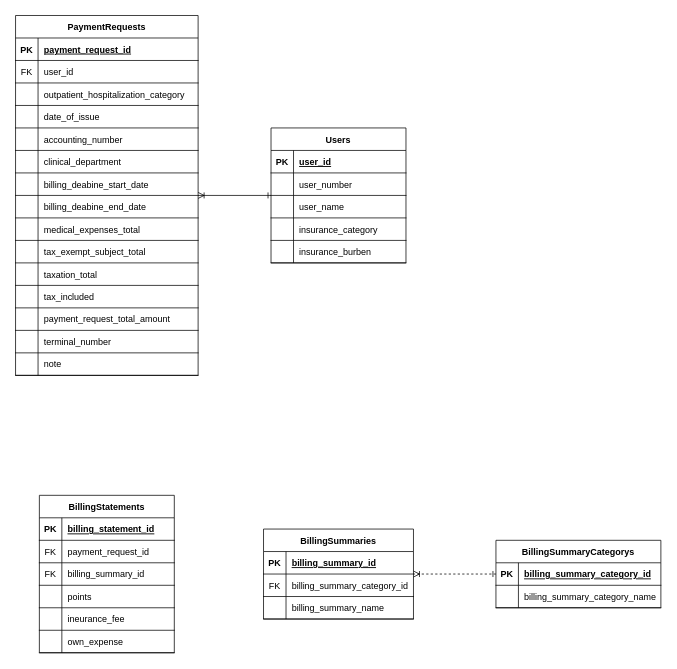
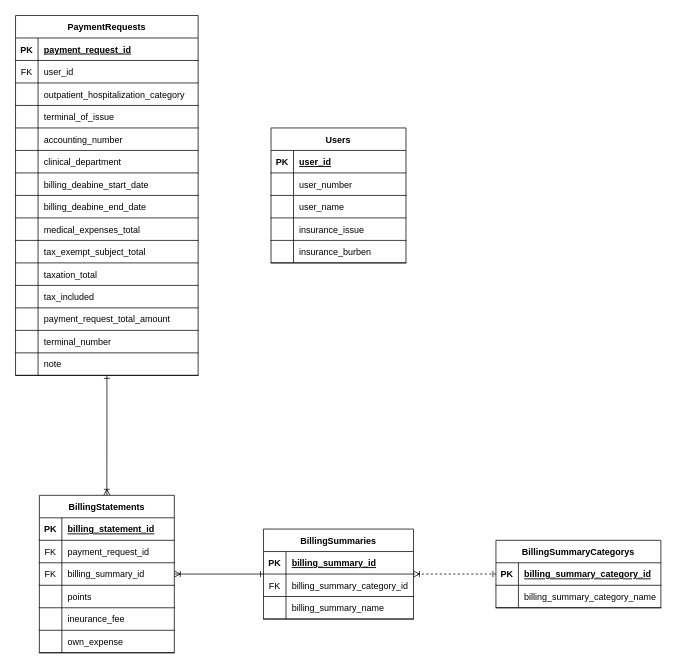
(75, 117) -> (83, 117)
(235, 195) -> none
(343, 230) -> (335, 230)
none -> (107, 473)
none -> (179, 574)
